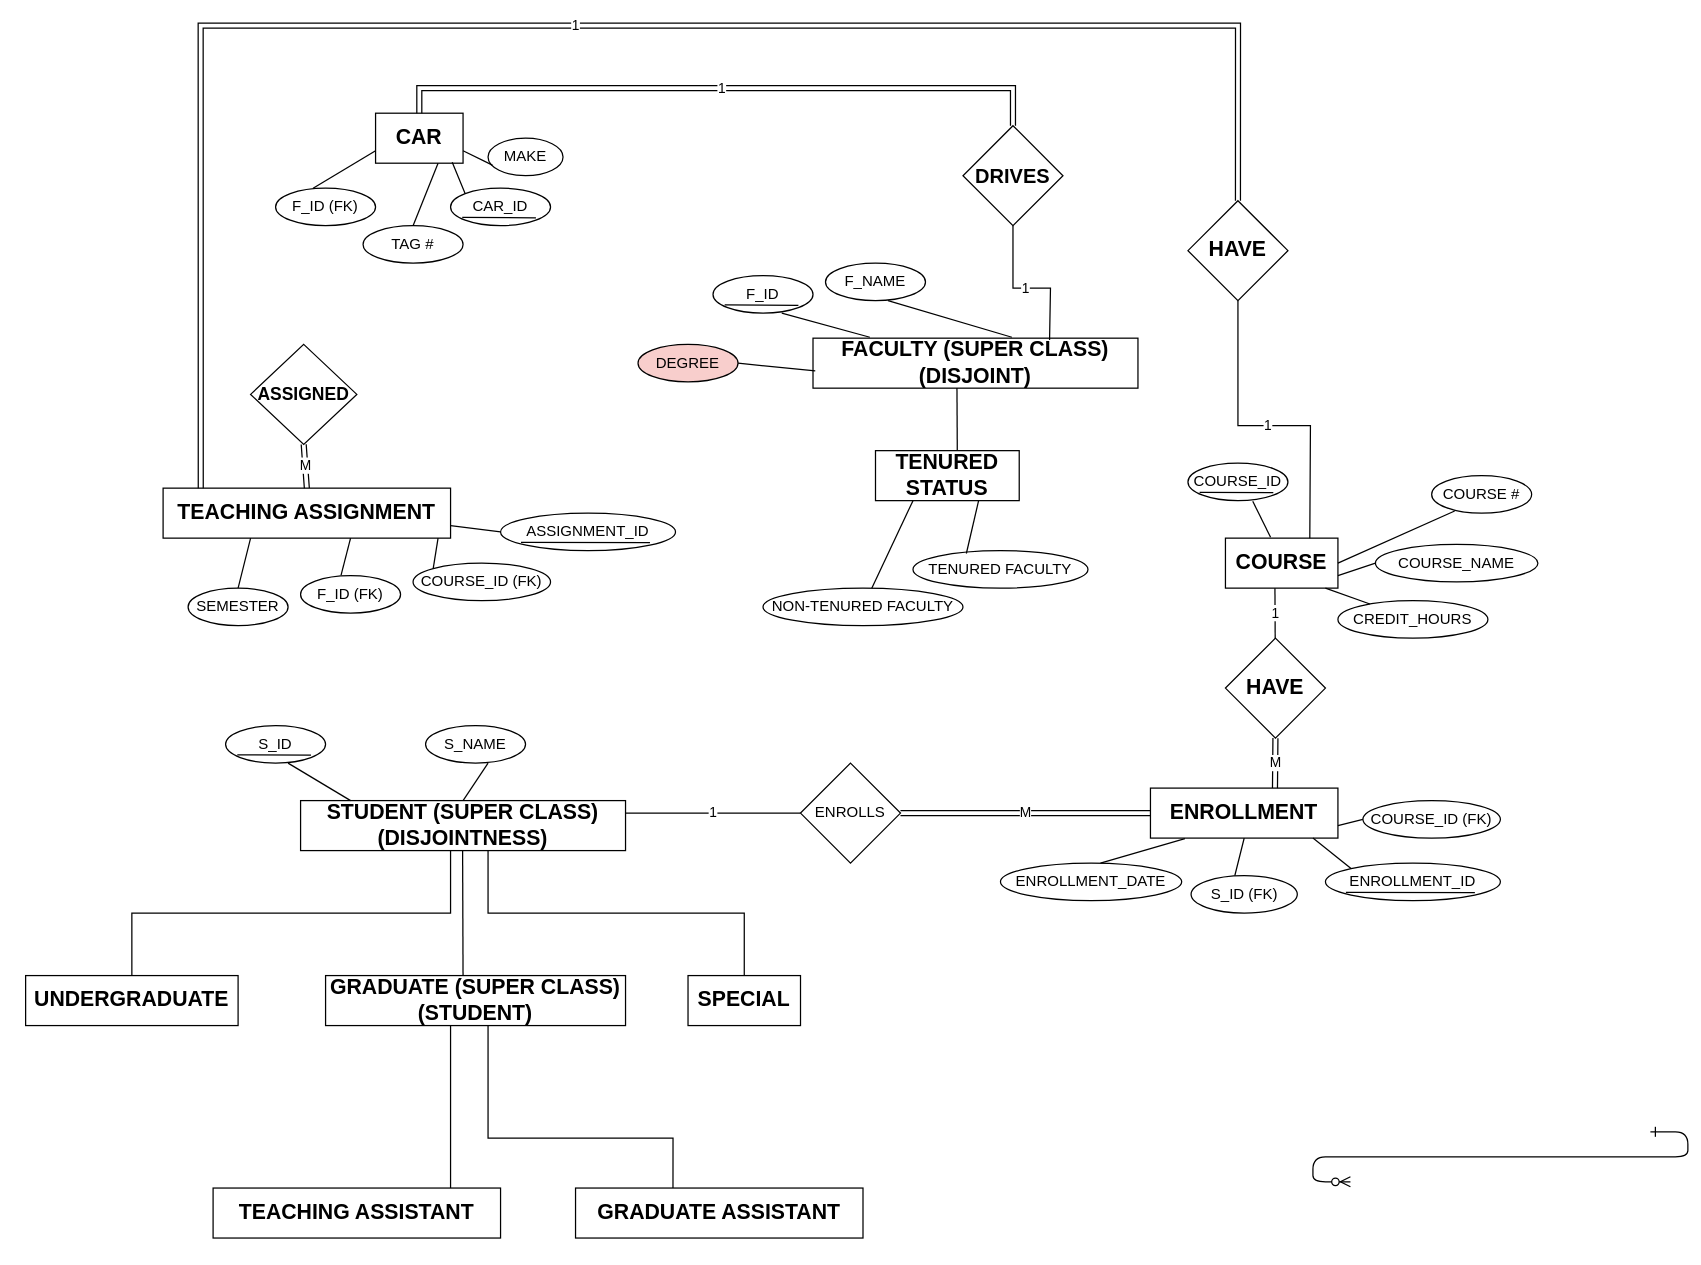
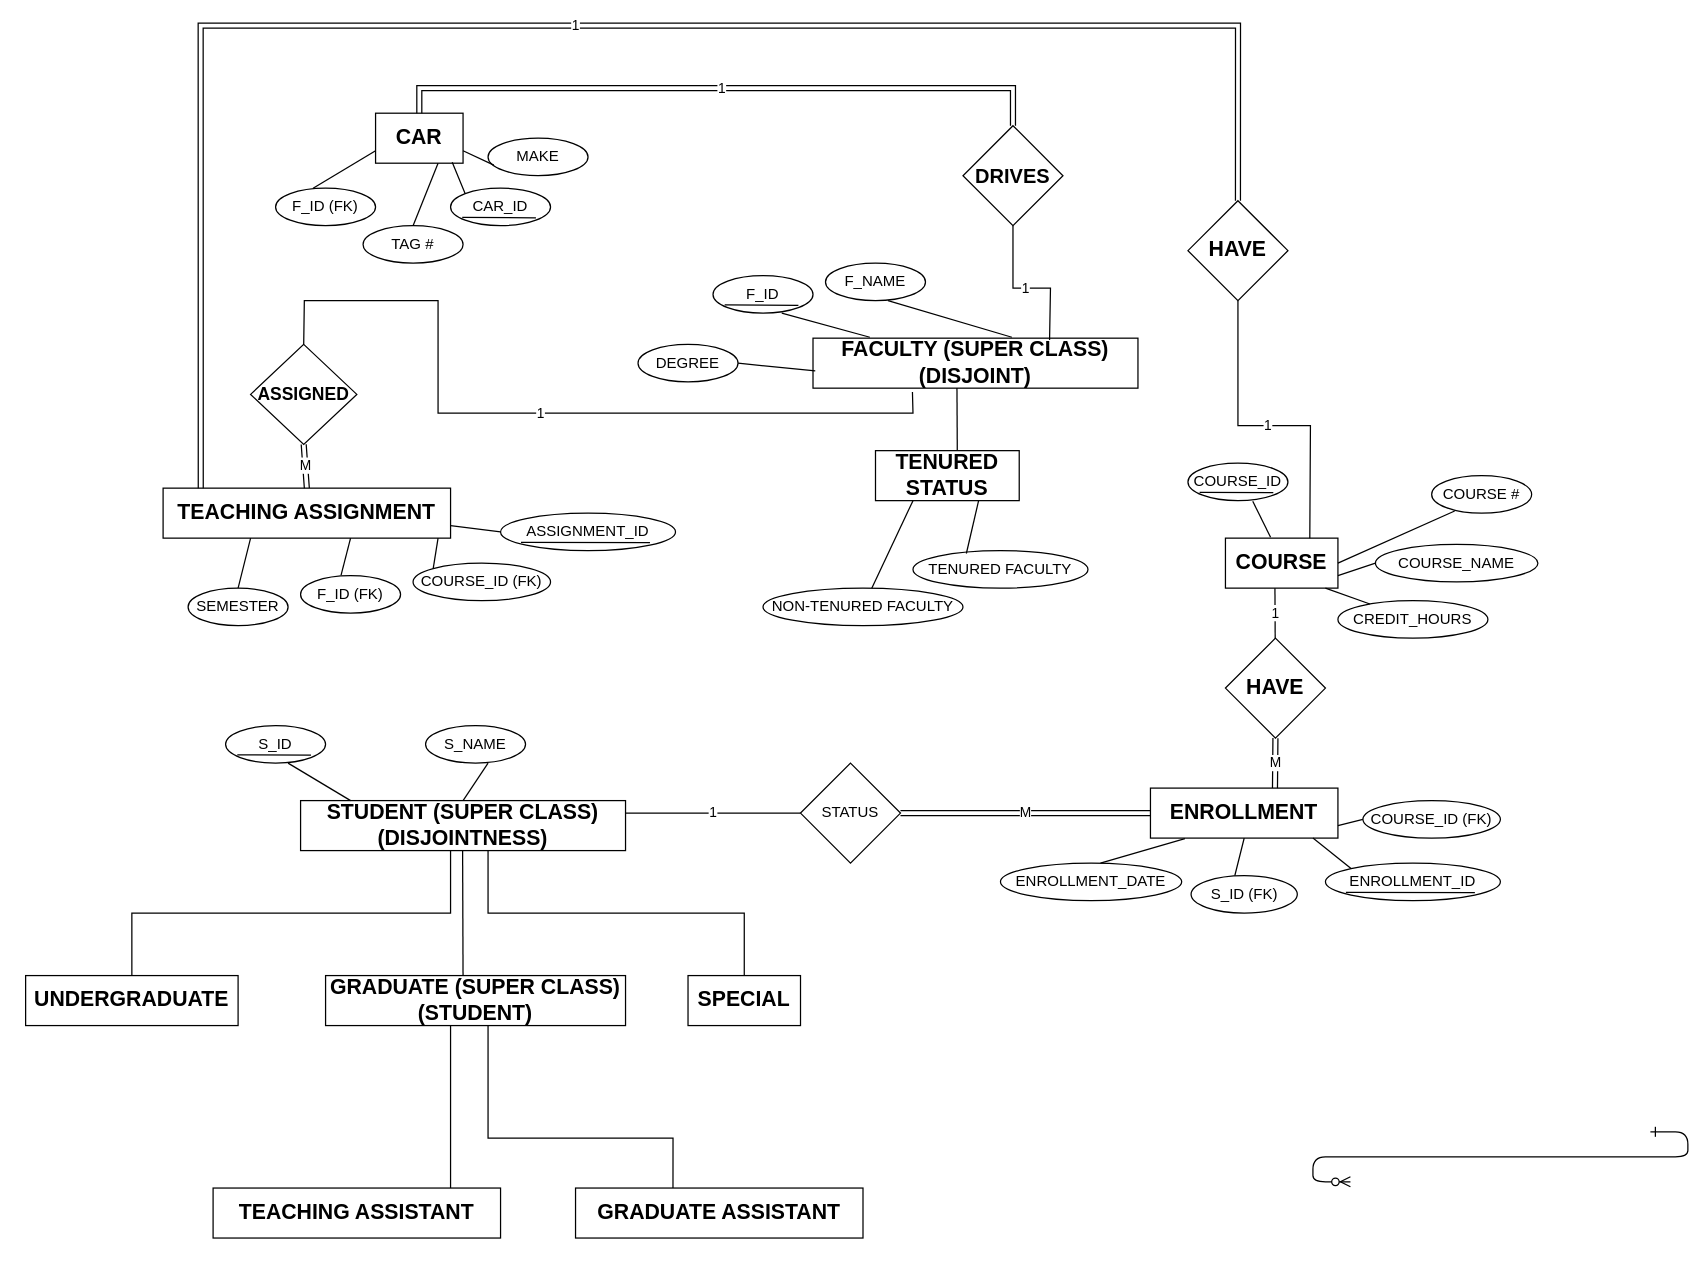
(526, 157) -> (538, 157)
(688, 363) -> (688, 363)
none -> (707, 413)
(851, 813) -> (851, 813)
